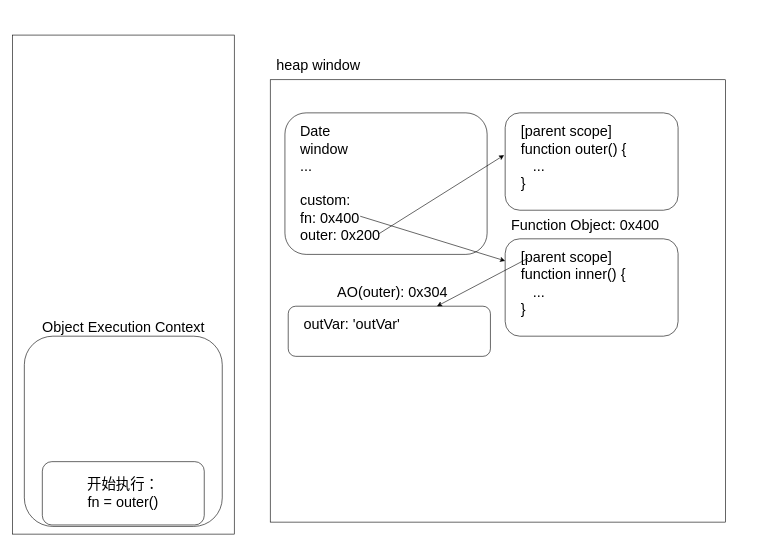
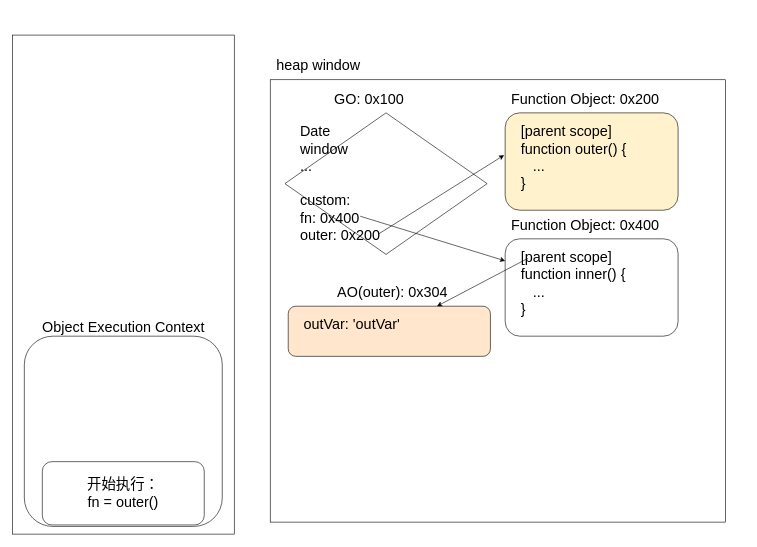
none -> (372, 99)
none -> (588, 99)
(592, 162) -> (592, 162)
(386, 184) -> (386, 184)
(389, 331) -> (389, 331)
